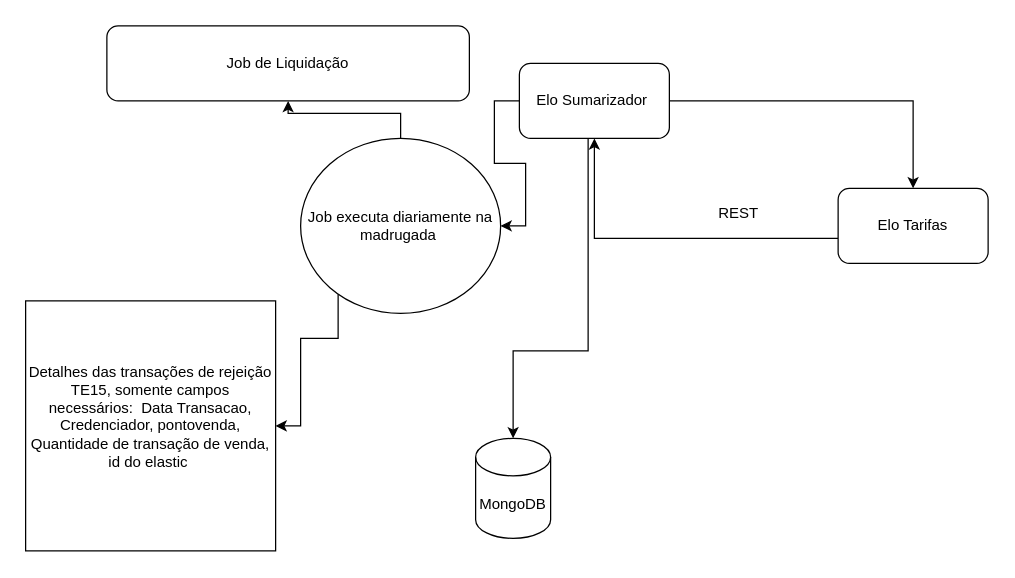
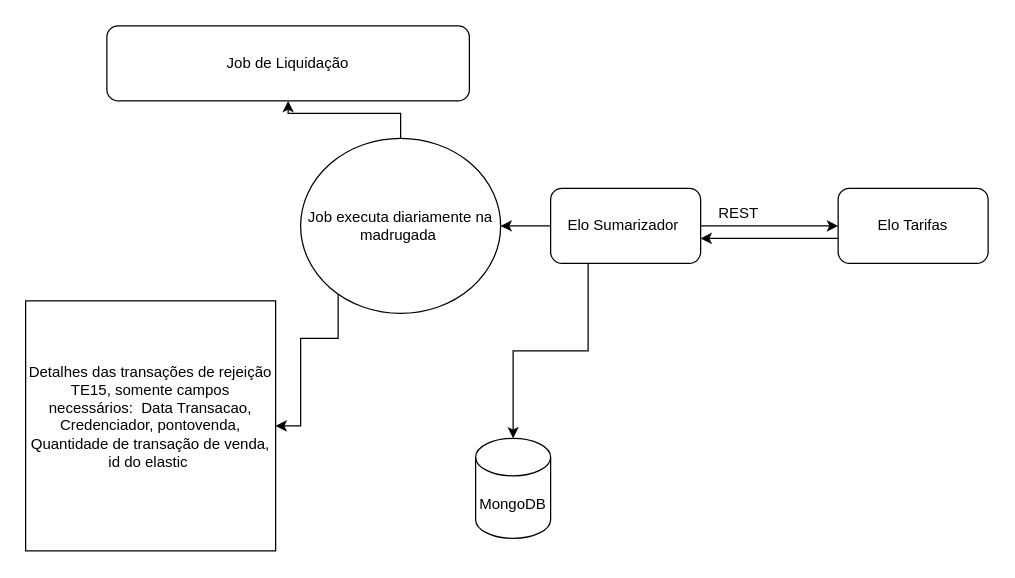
(594, 101) -> (626, 226)
